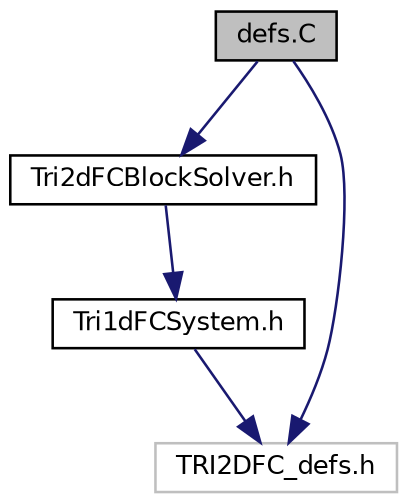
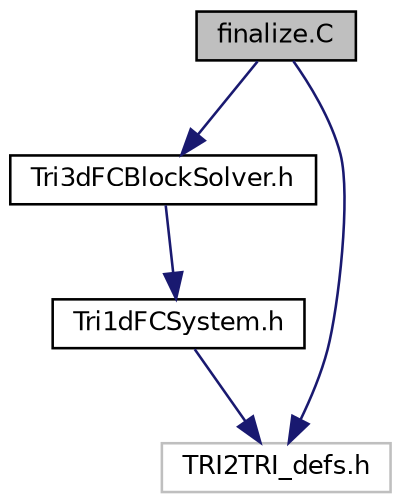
(276, 36) -> (276, 36)
(163, 180) -> (163, 180)
(276, 468) -> (276, 468)
